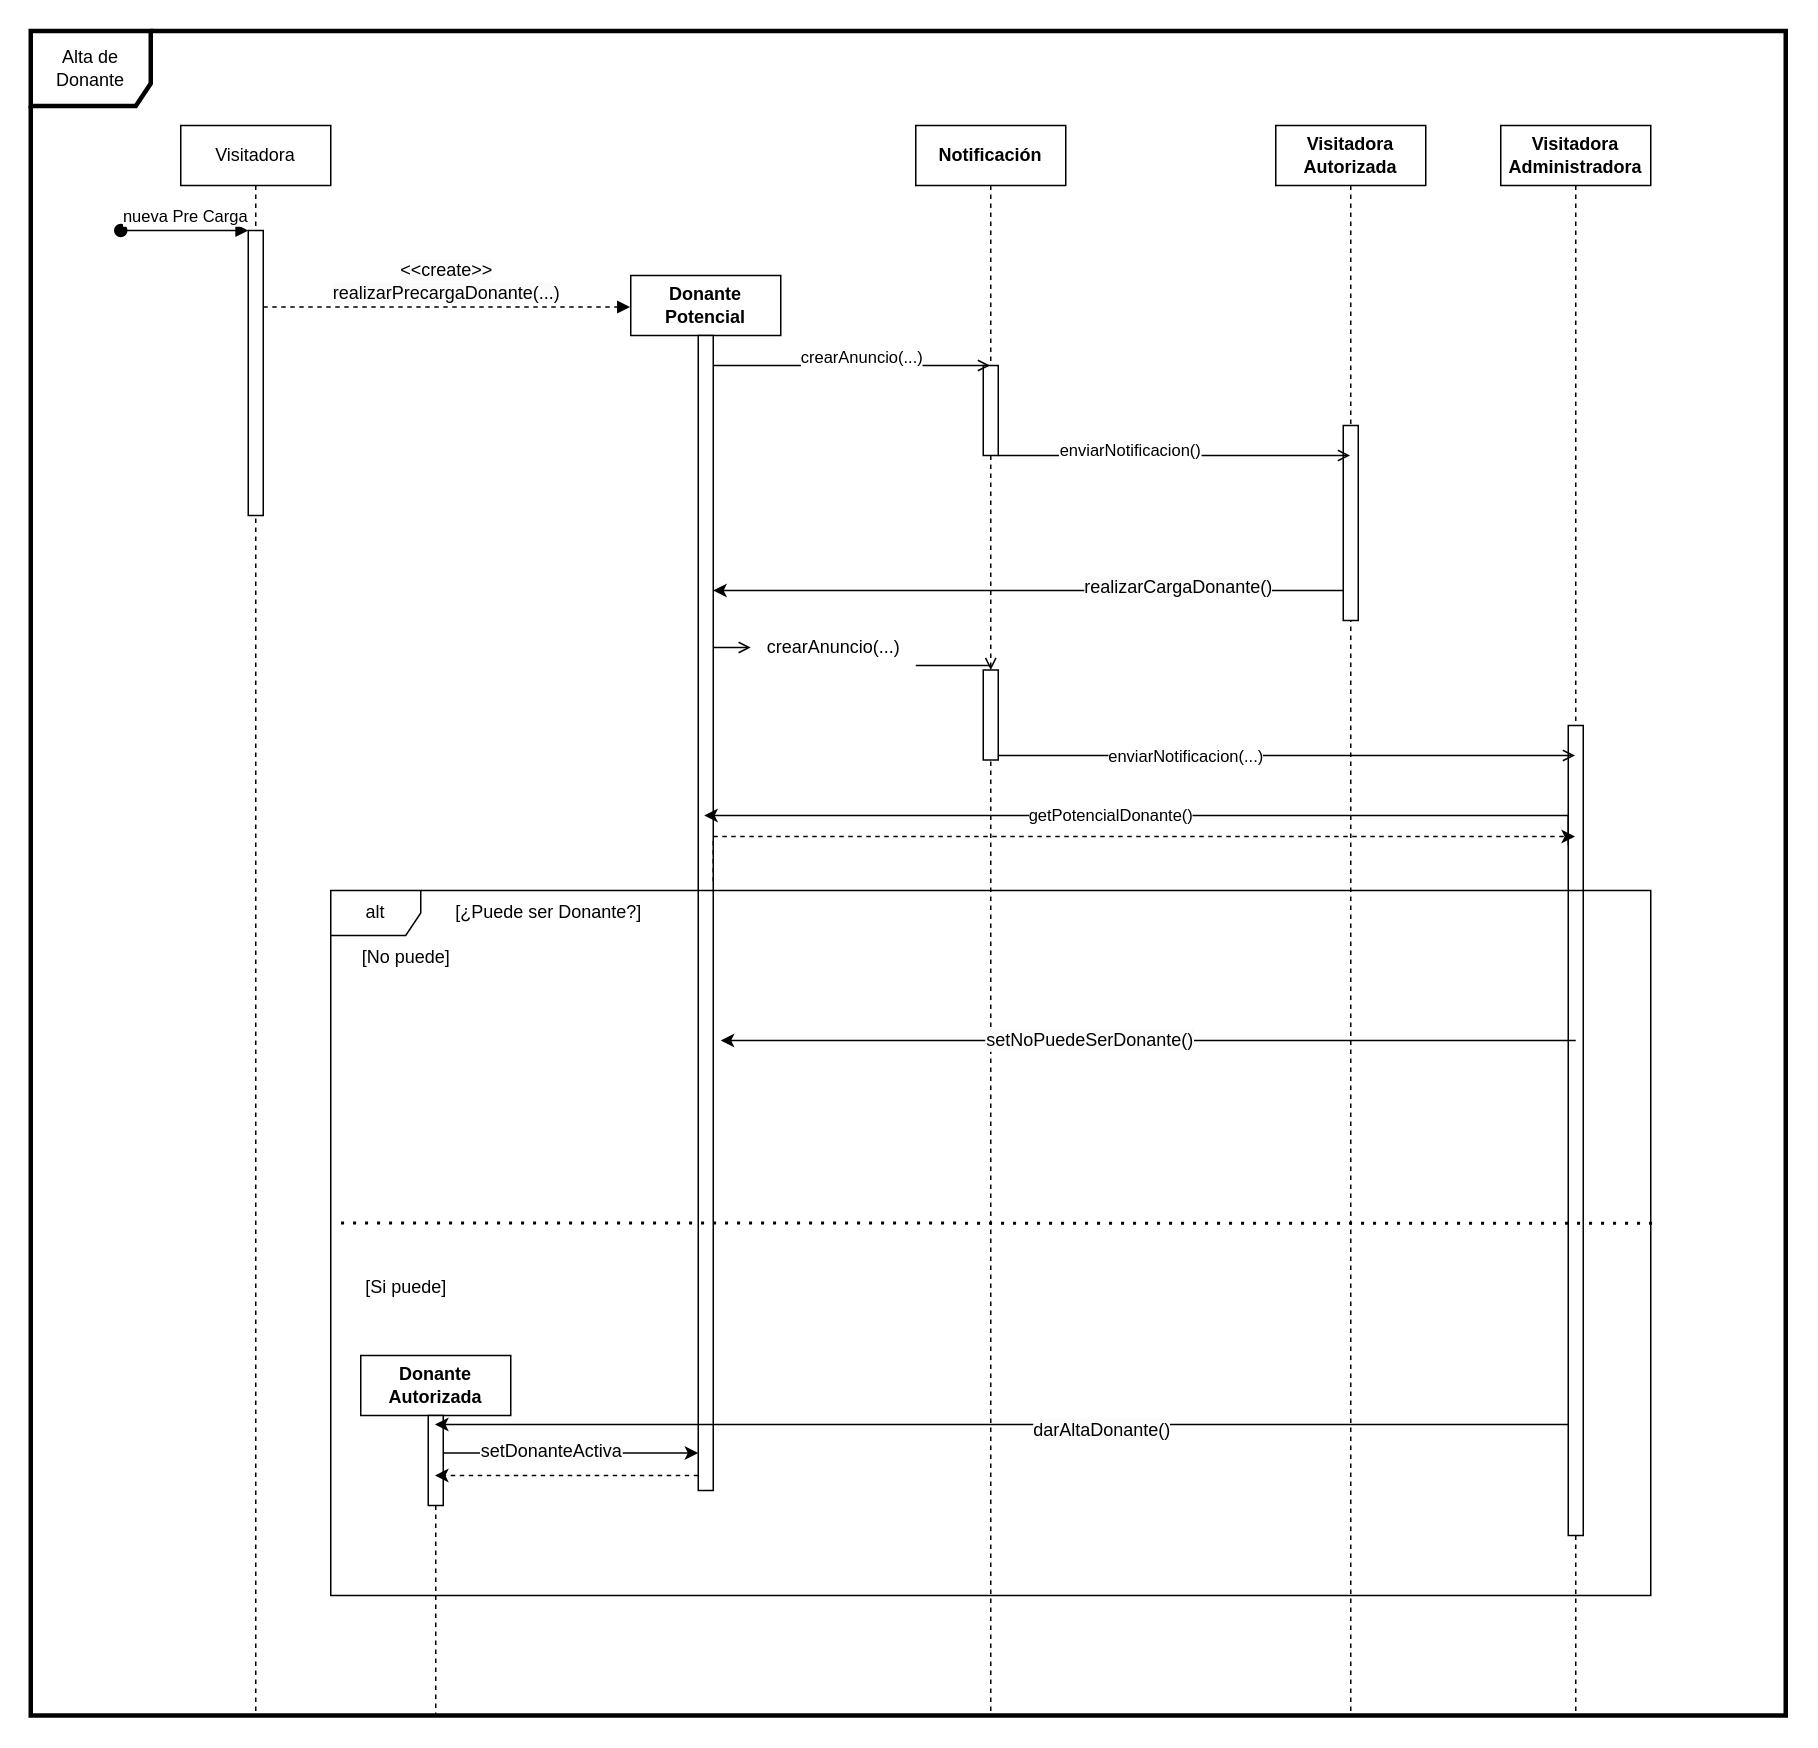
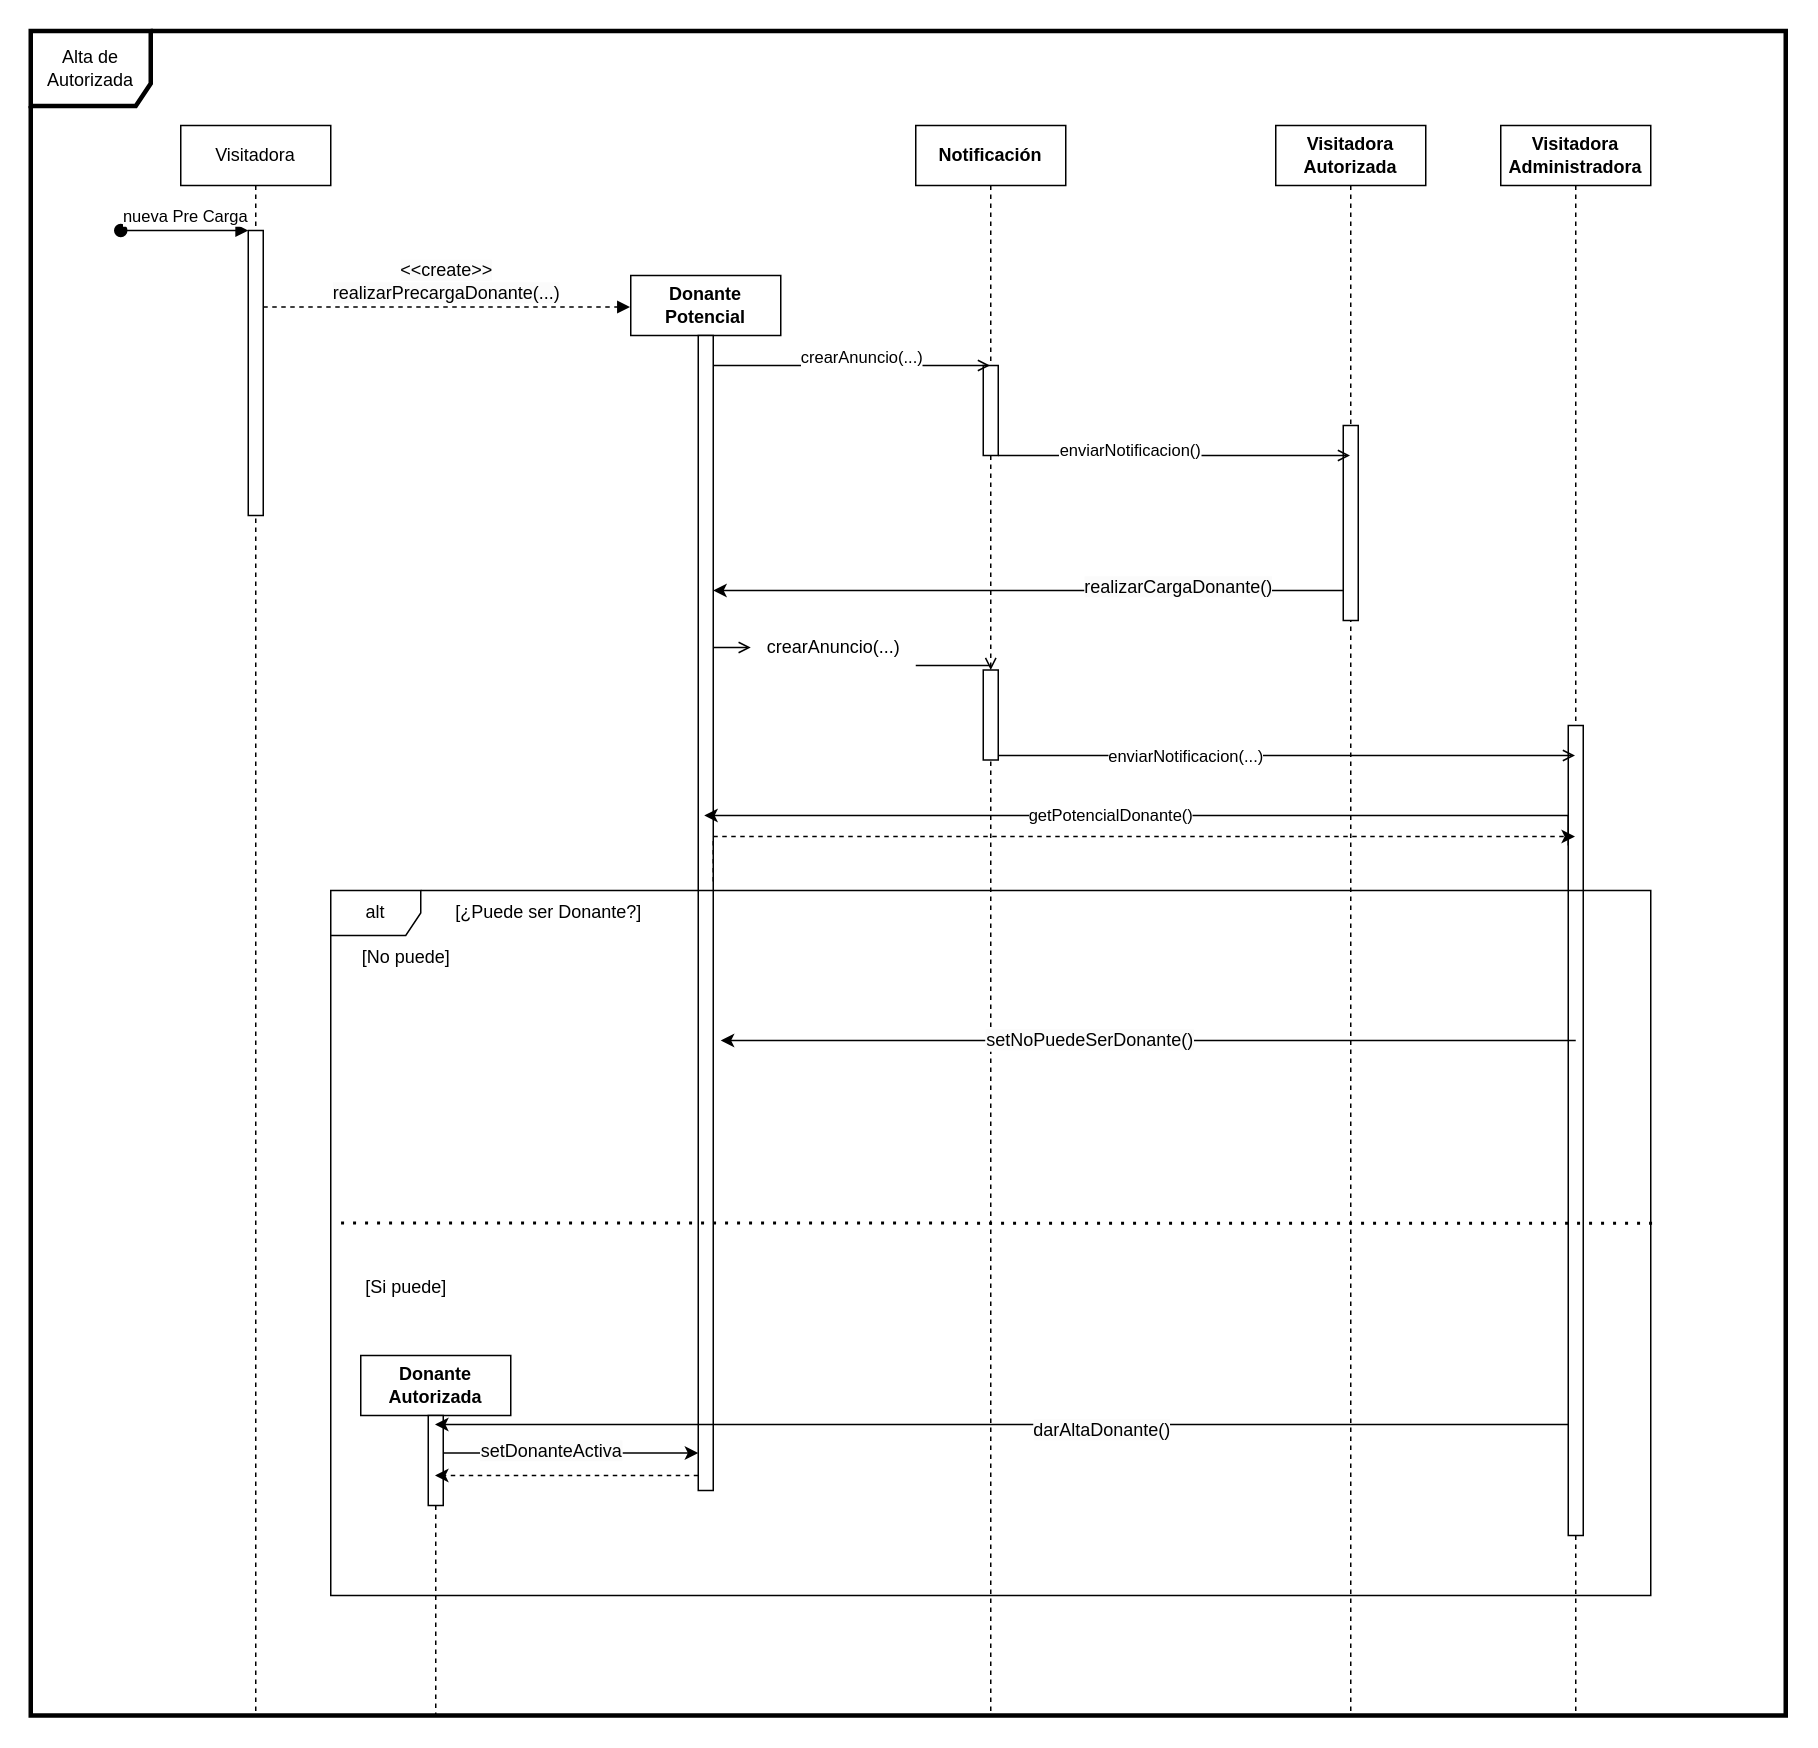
(91, 68) -> (91, 68)
